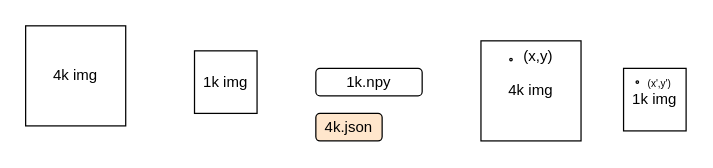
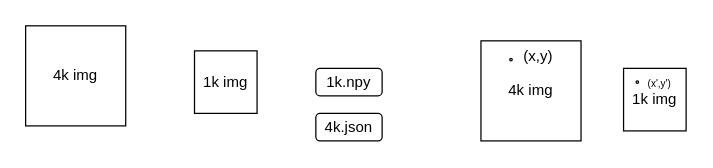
(369, 82) -> (349, 82)
(349, 127) -> (349, 127)
